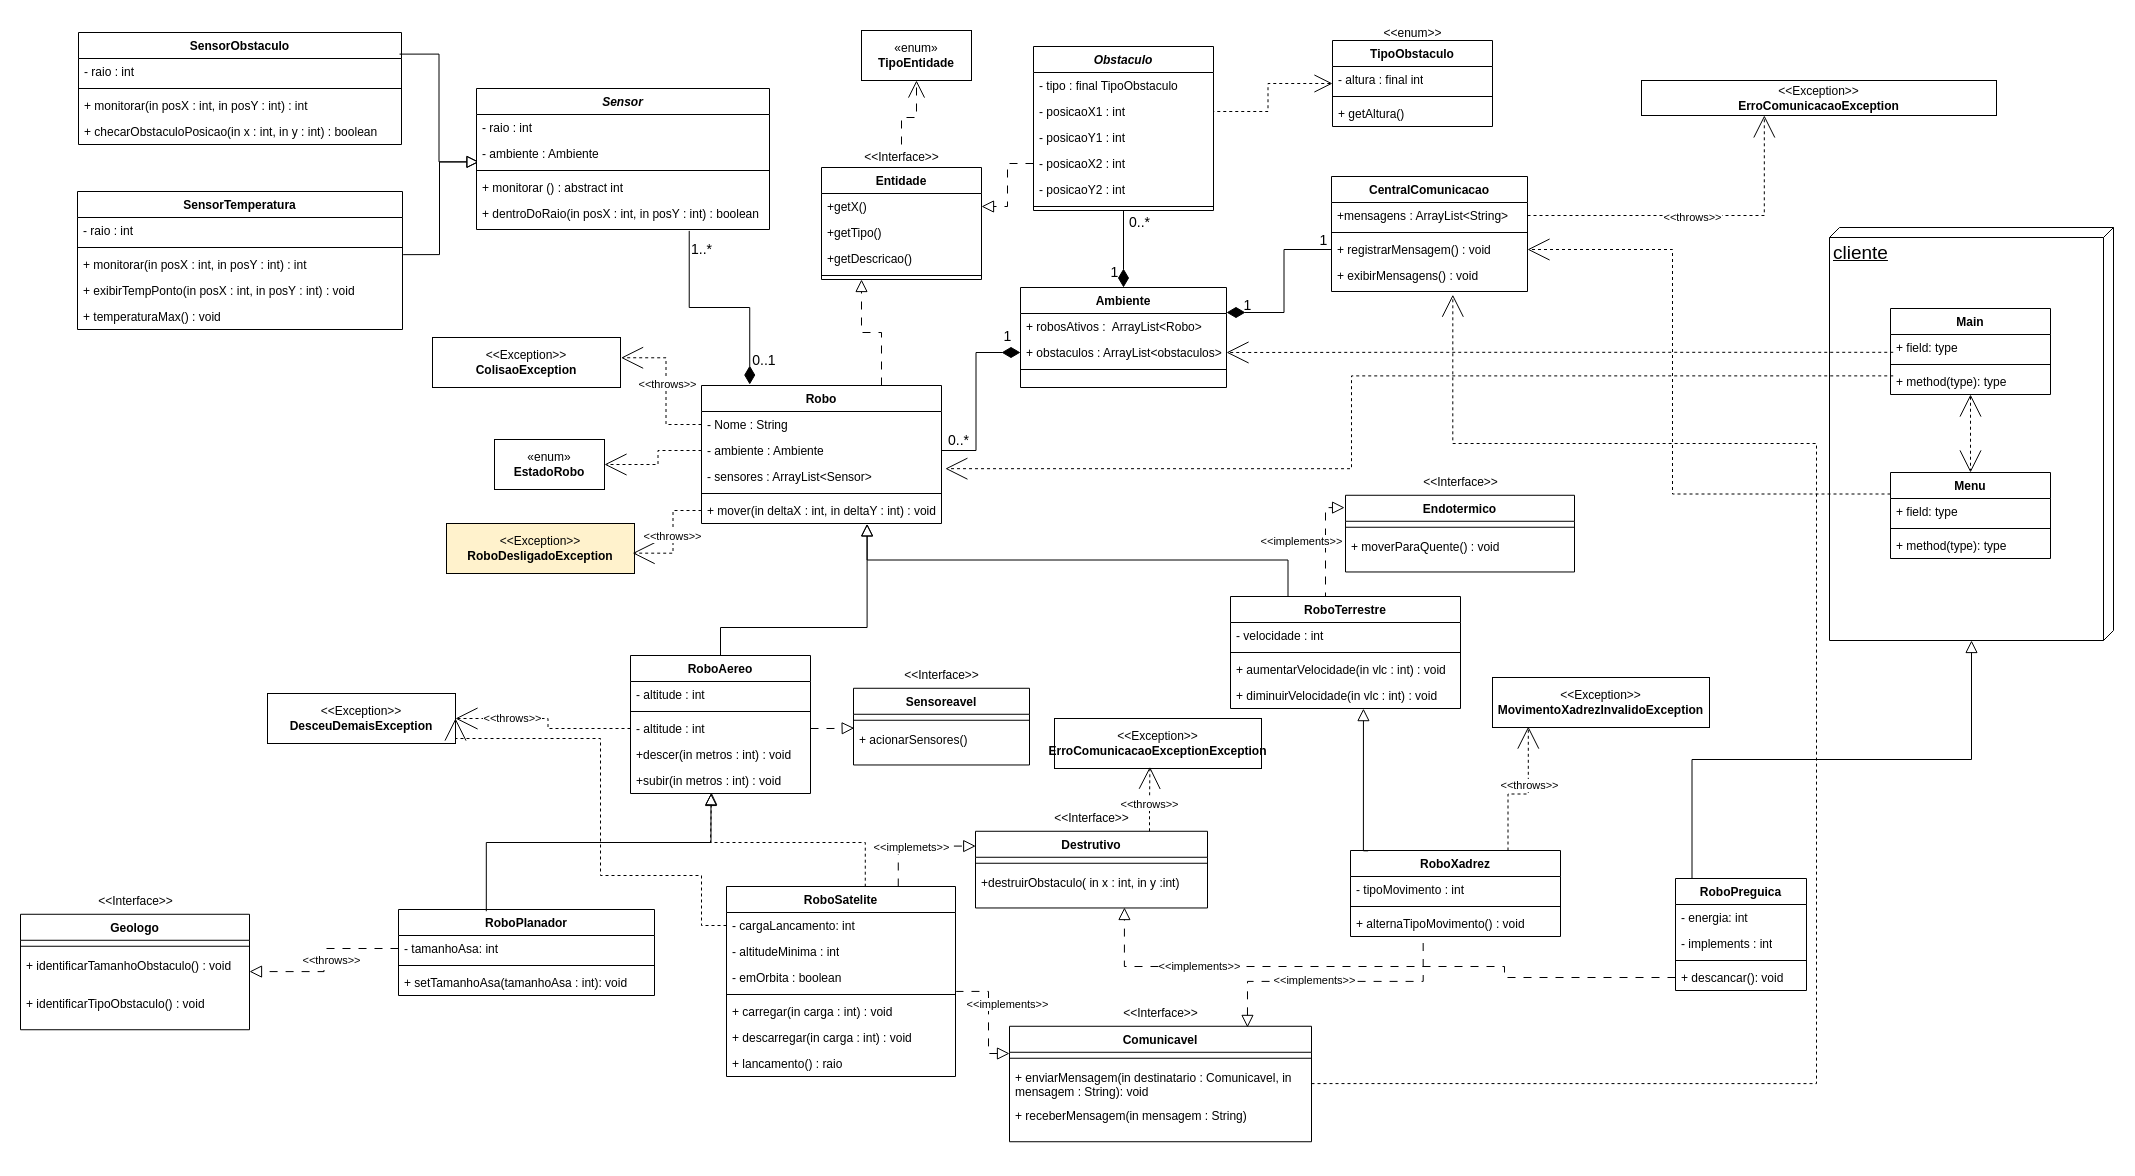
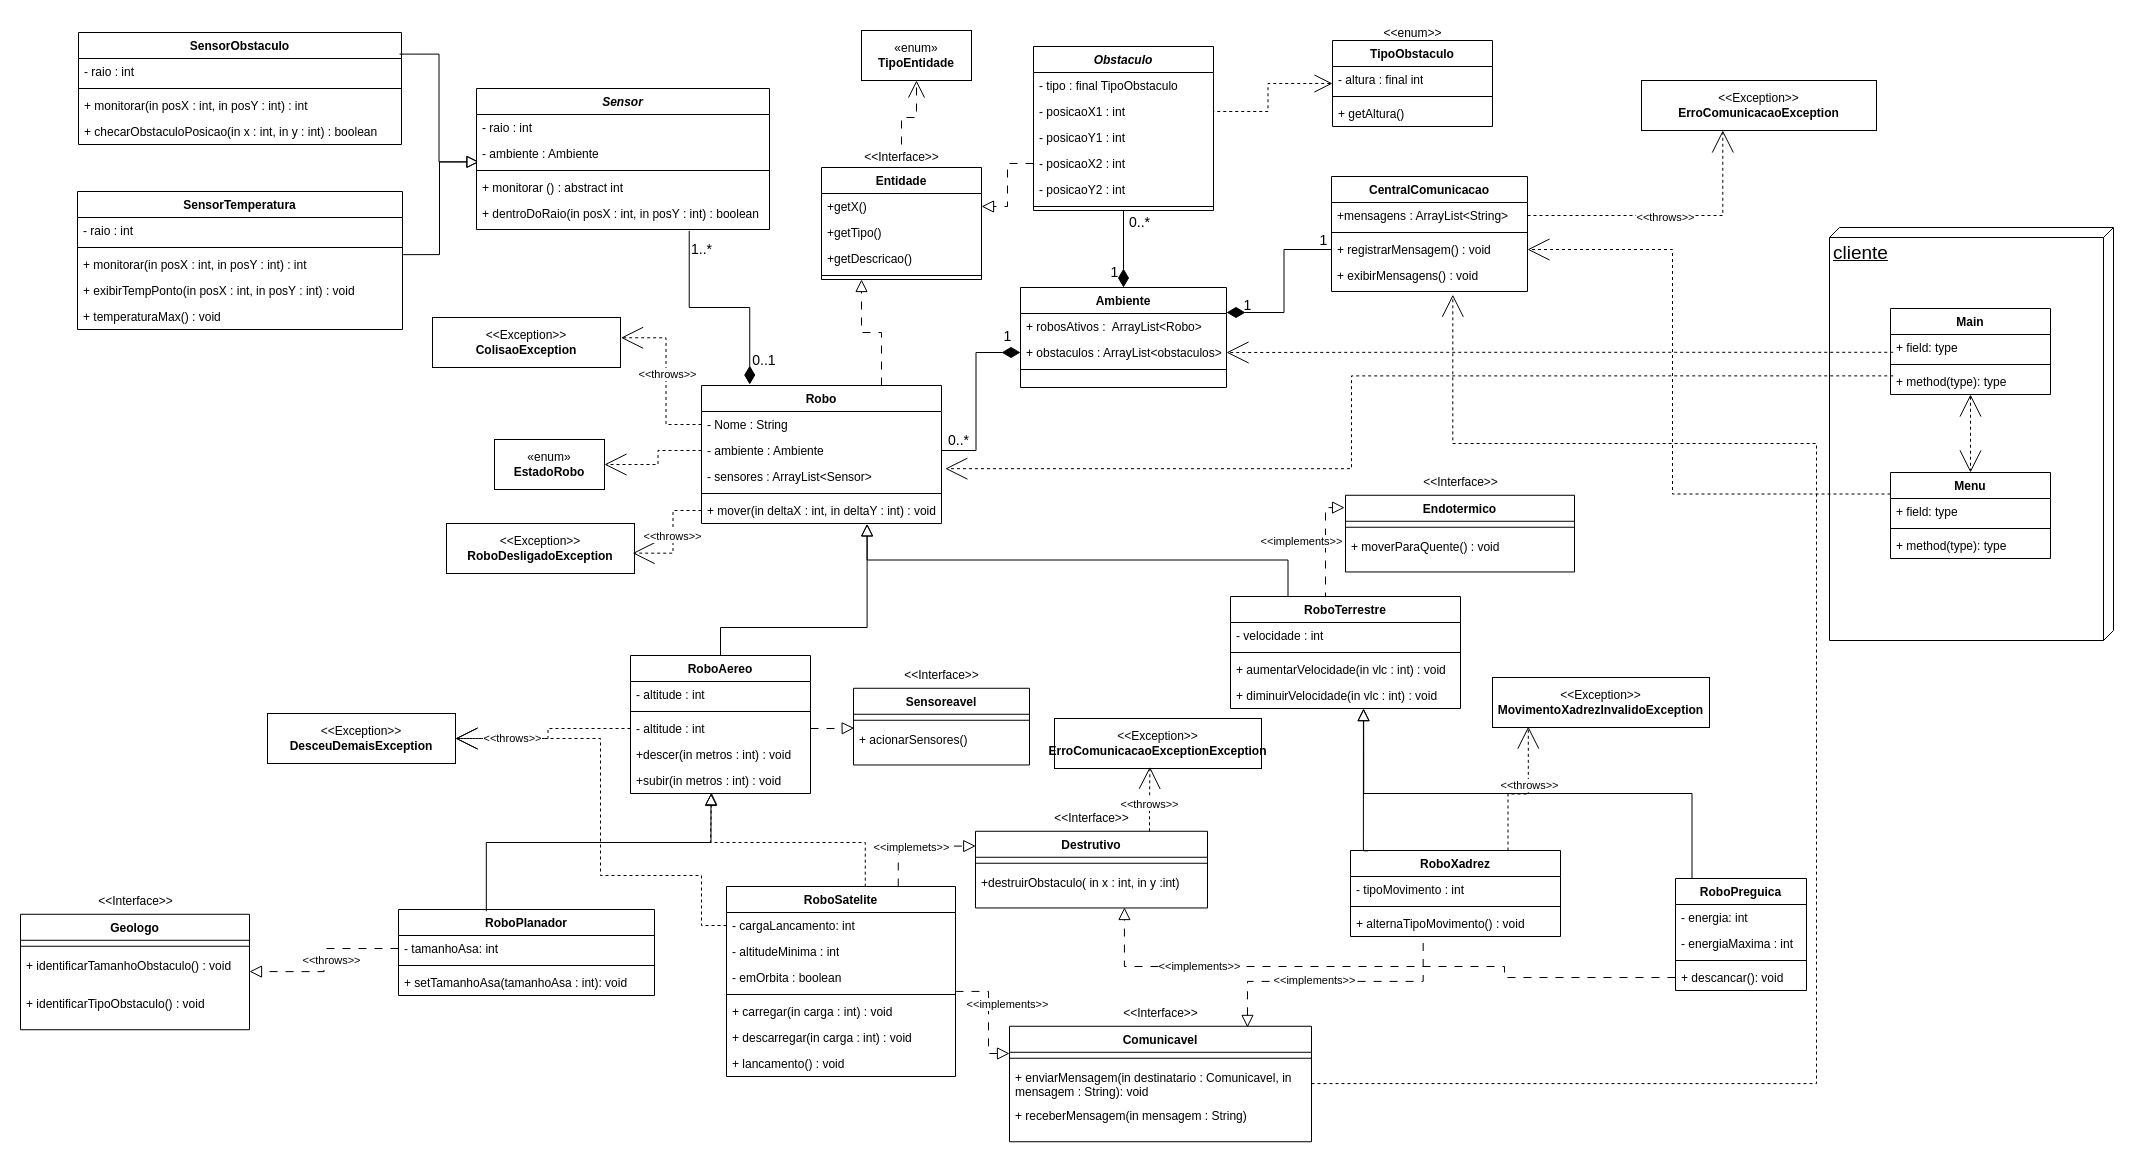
(1819, 98) -> (1759, 106)
(527, 363) -> (527, 343)
(541, 549) -> (541, 549)
(362, 719) -> (362, 739)
(1867, 760) -> (1612, 794)
(1731, 945) -> (1741, 945)
(794, 1065) -> (794, 1065)
